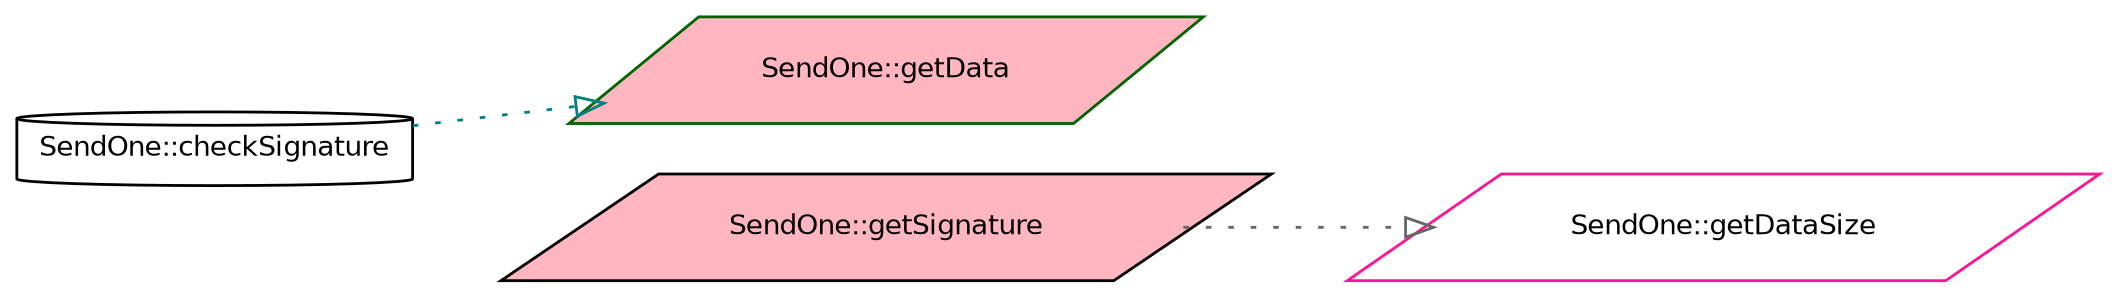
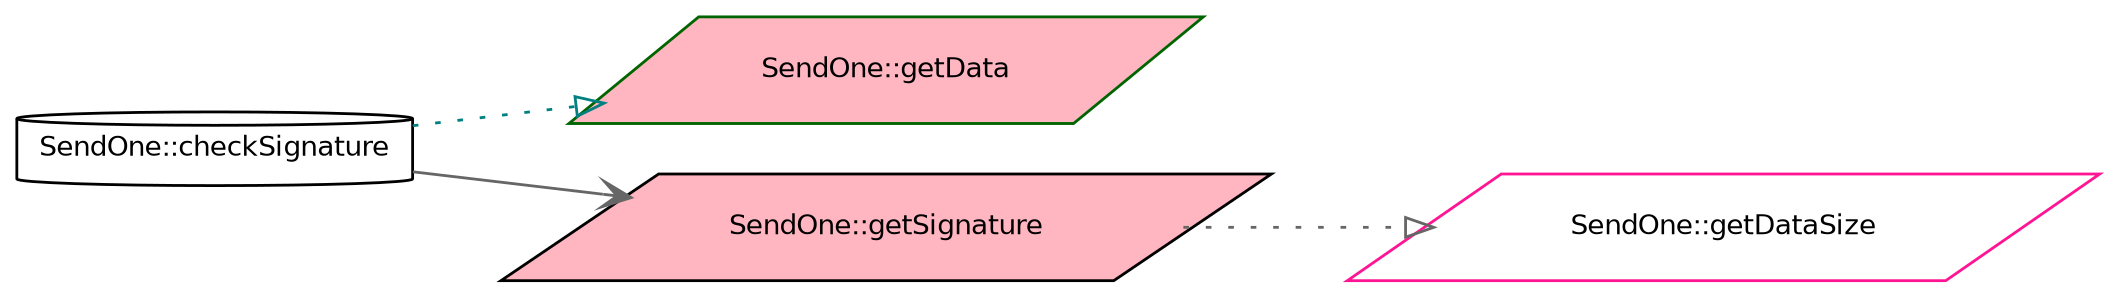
none -> (508, 183)
